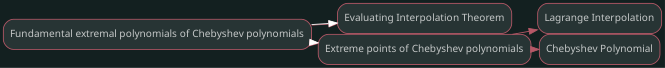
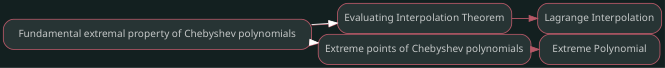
(521, 33) -> (520, 18)
(157, 34) -> (157, 34)
(600, 49) -> (600, 49)
